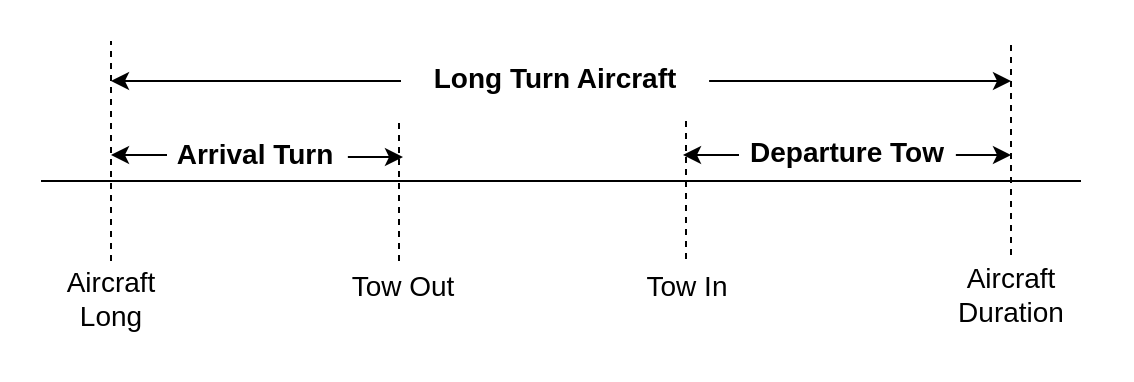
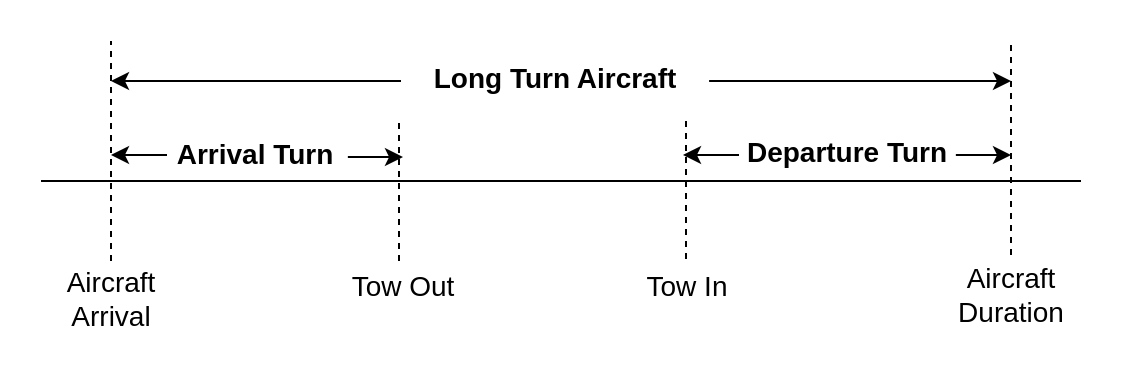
(848, 153) -> (848, 153)
(112, 299) -> (112, 299)
